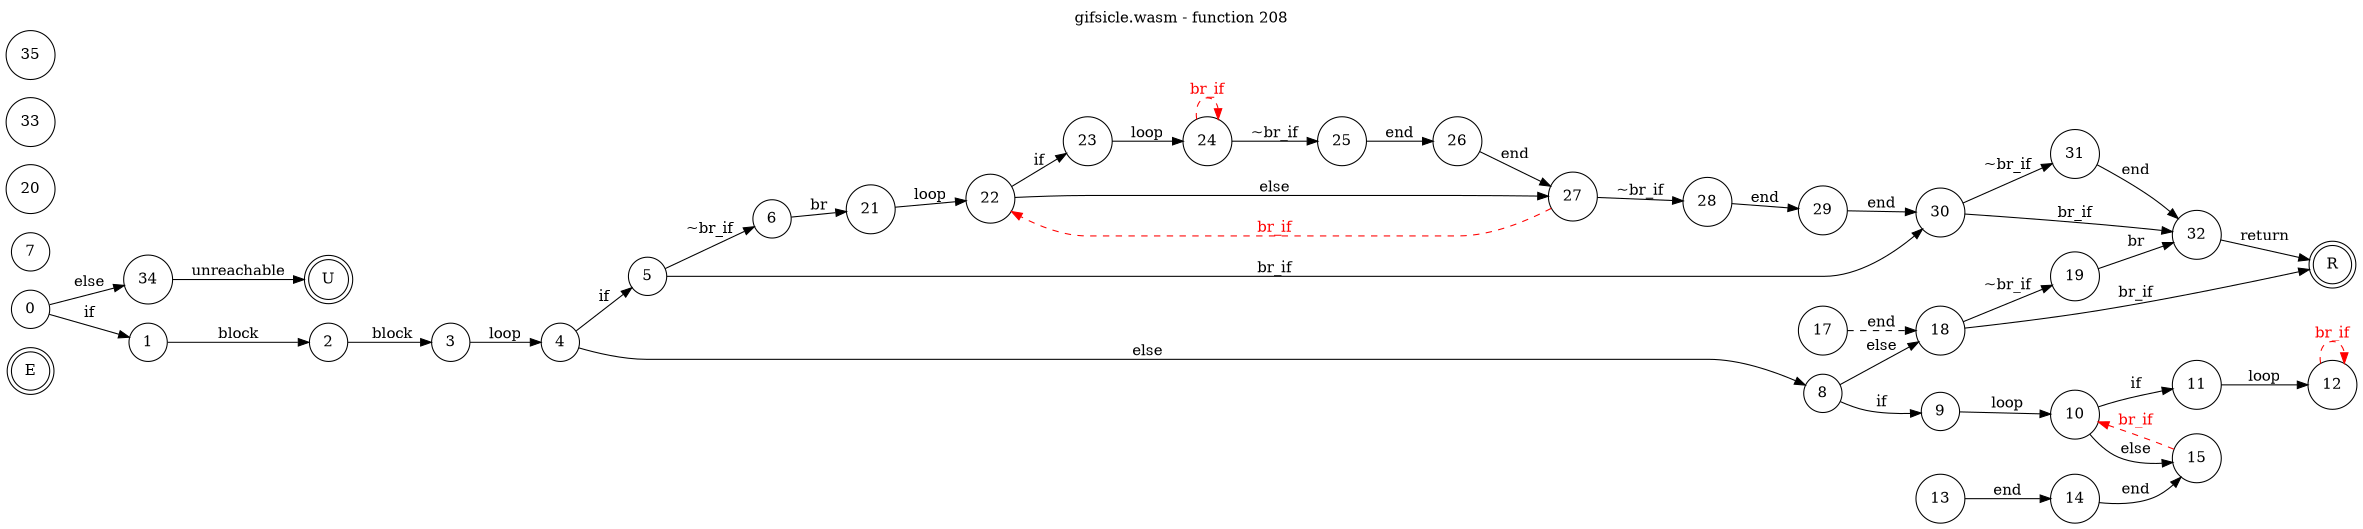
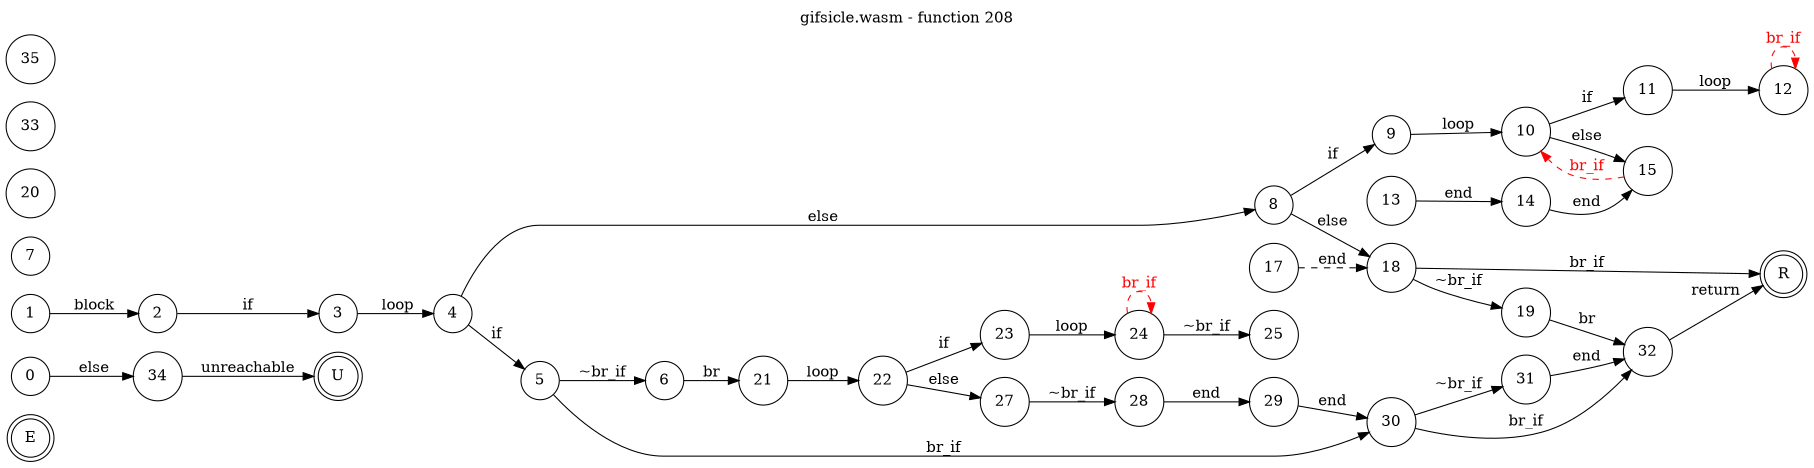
(1457, 141) -> none
(1287, 236) -> none
(84, 324) -> none
(392, 334) -> (248, 306)
